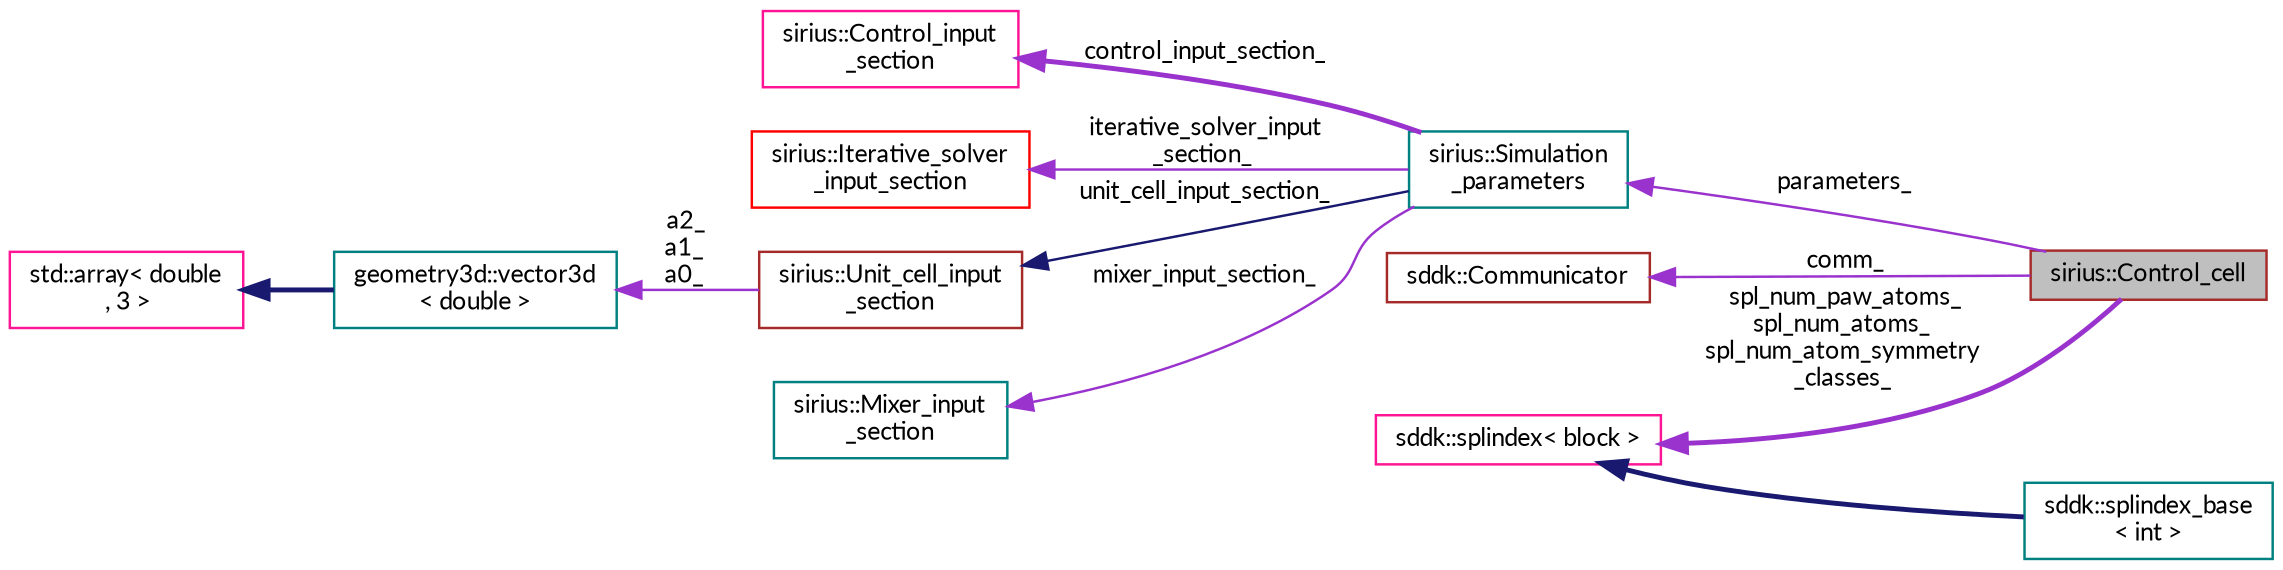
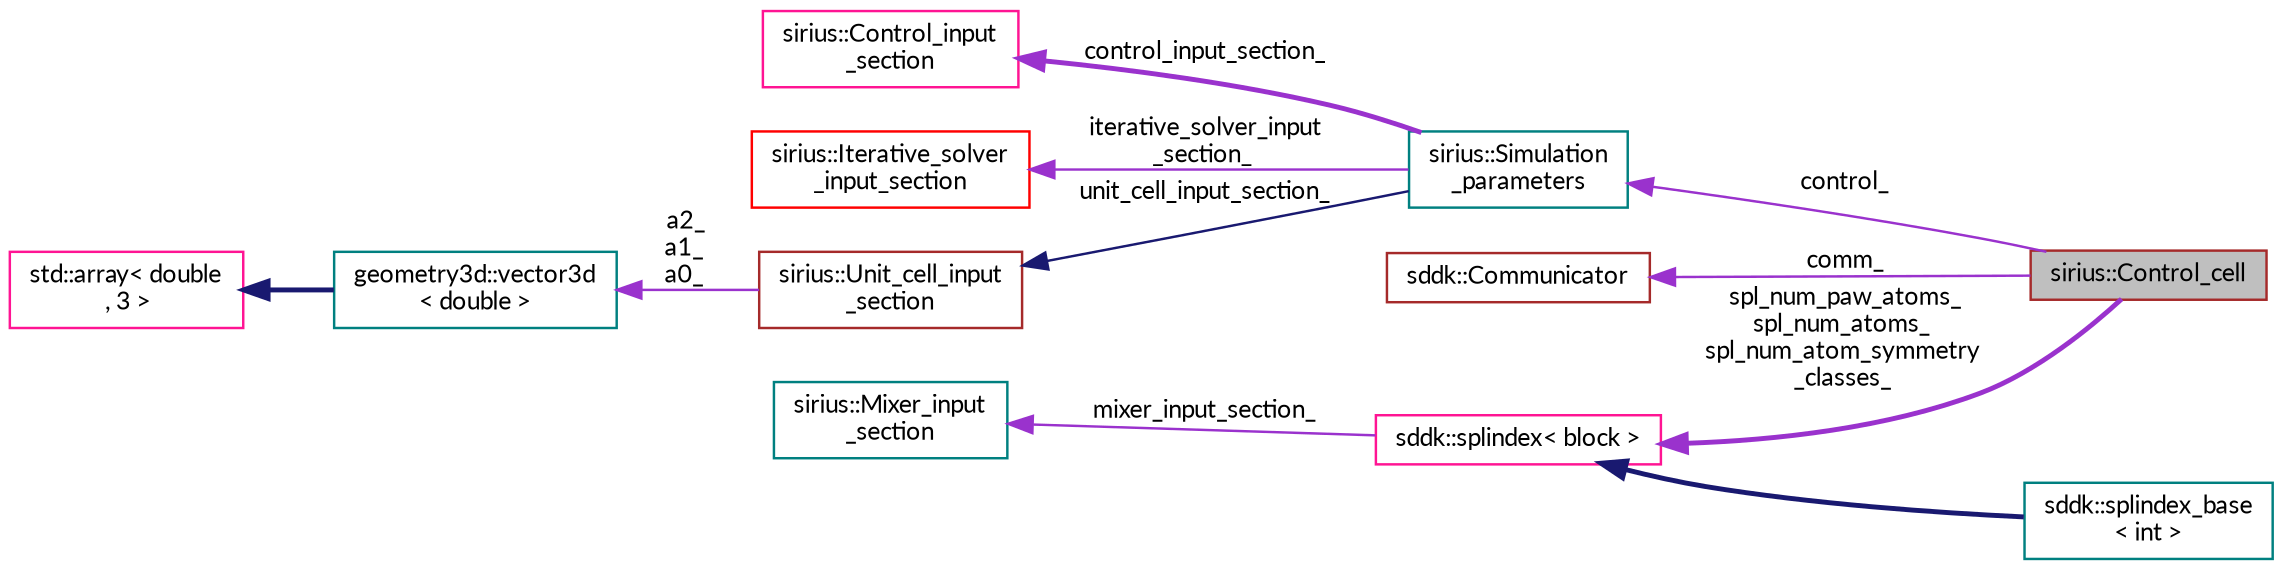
(1843, 183) -> (1843, 183)
(1244, 338) -> (1204, 430)
